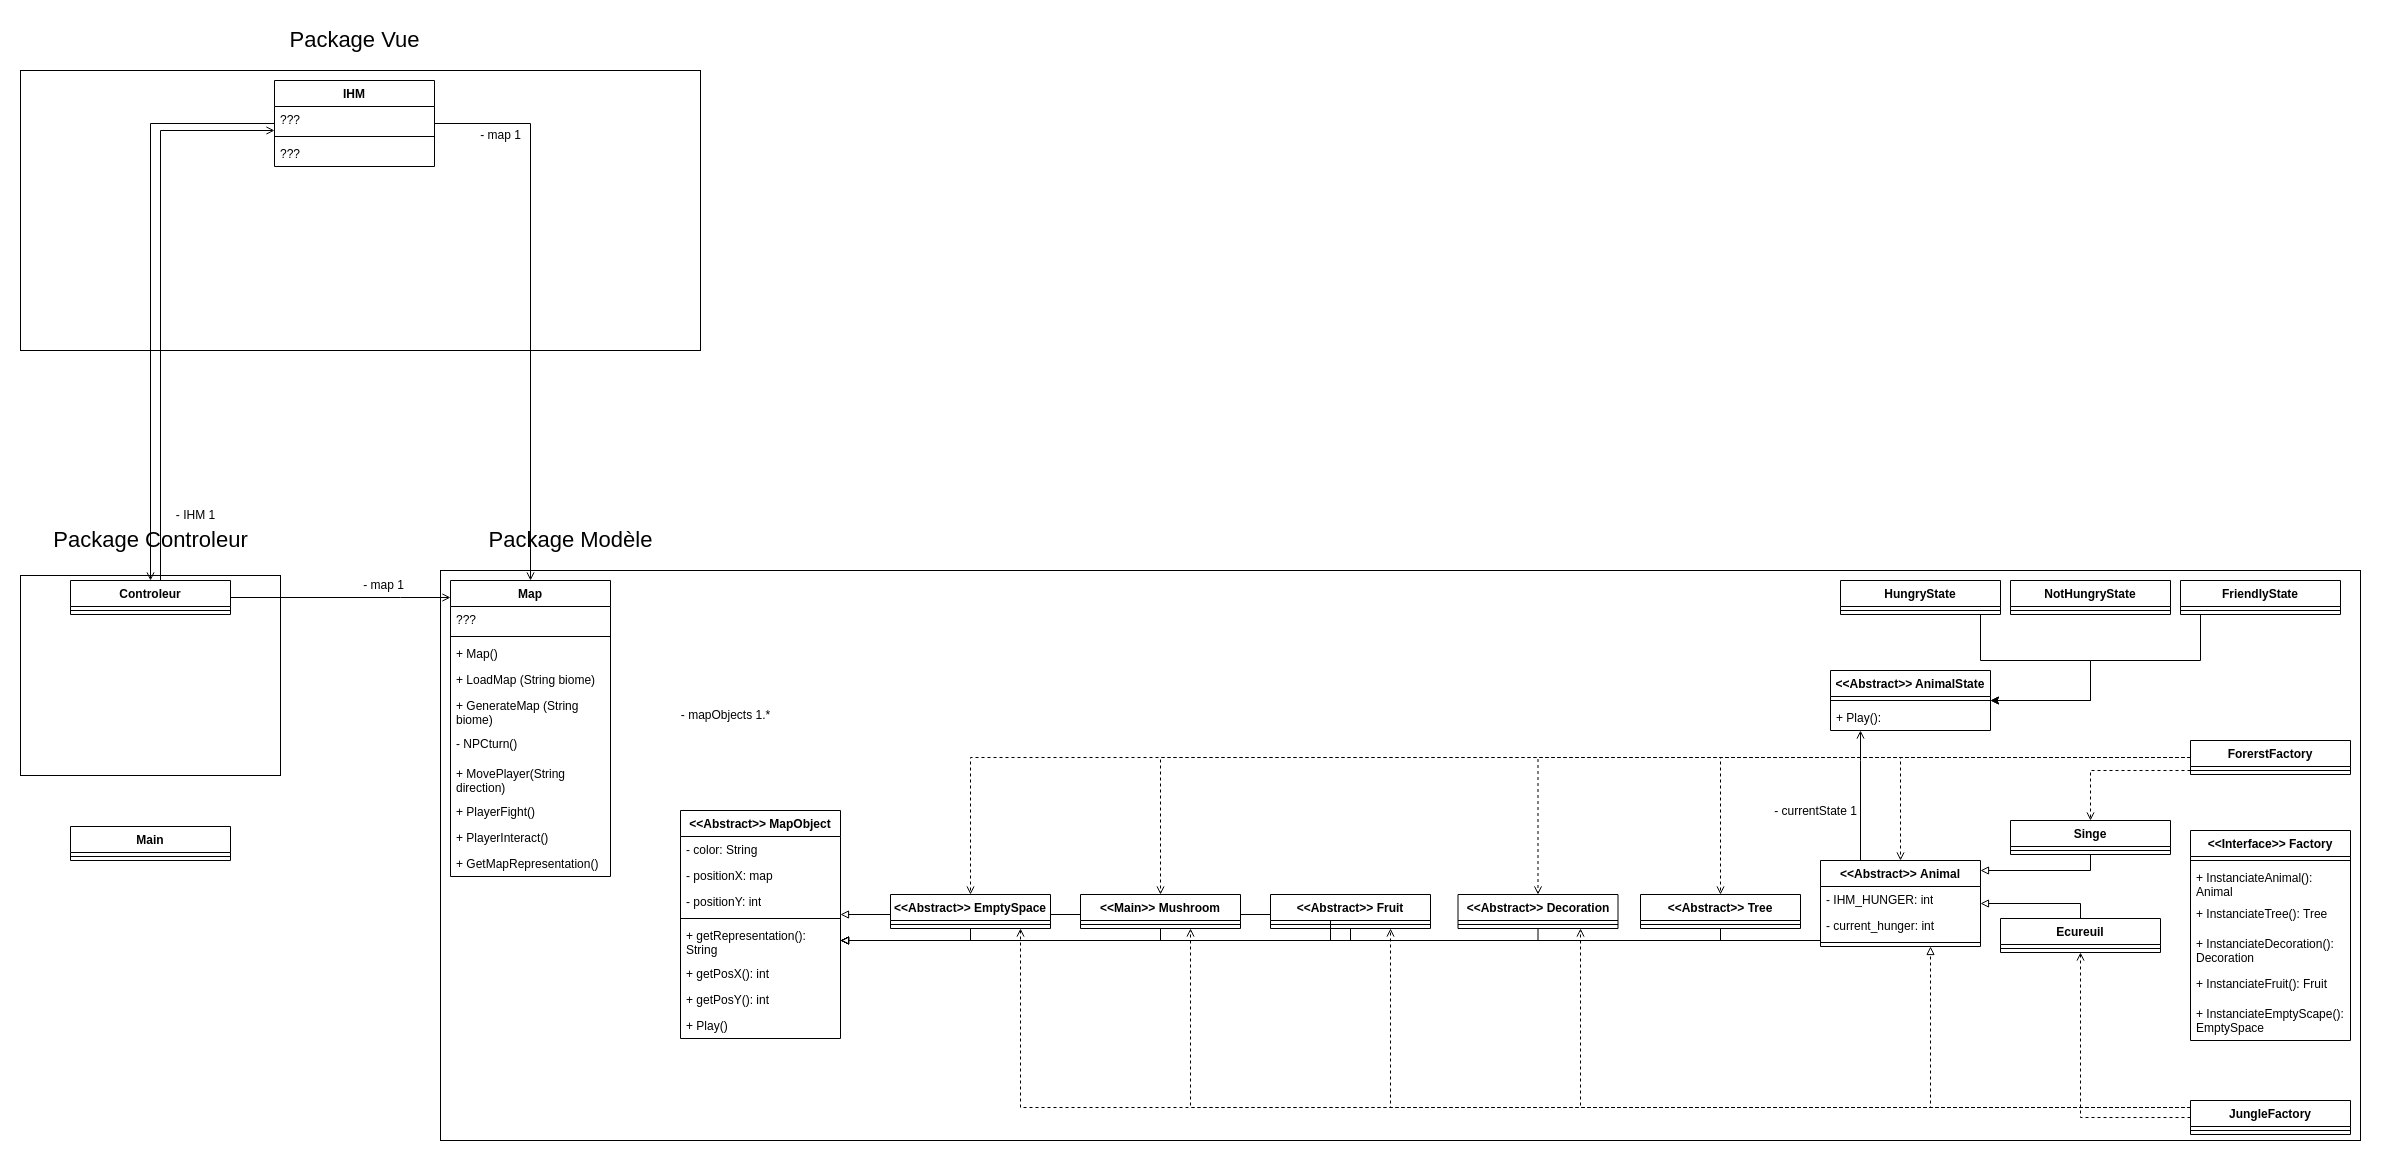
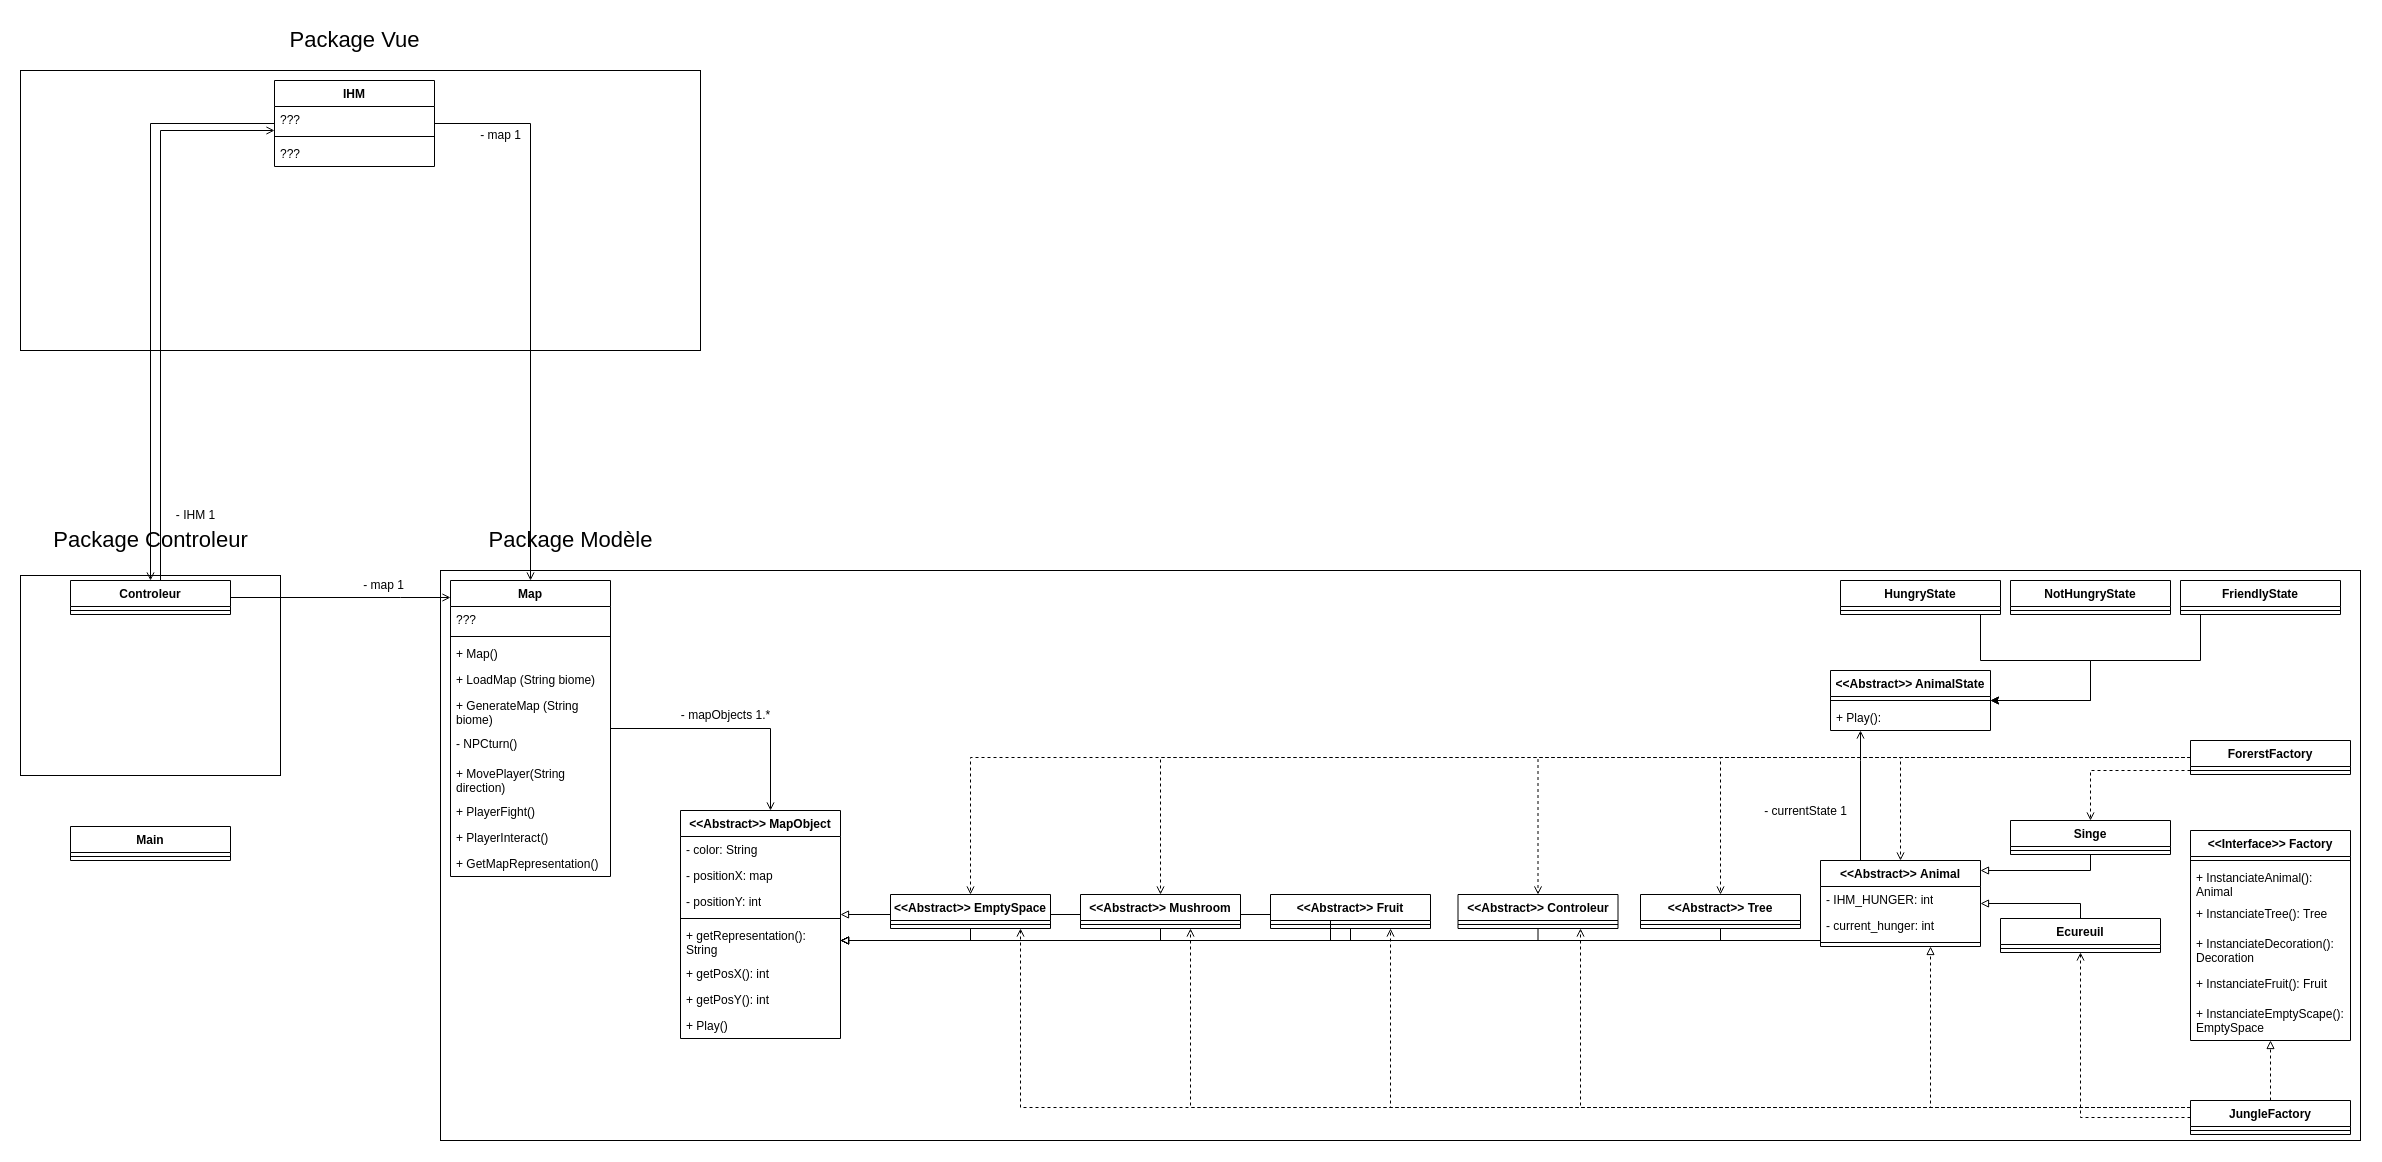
none -> (731, 729)
(1816, 812) -> (1806, 812)
(1161, 909) -> (1161, 909)
(1539, 909) -> (1539, 909)
none -> (2271, 1075)
